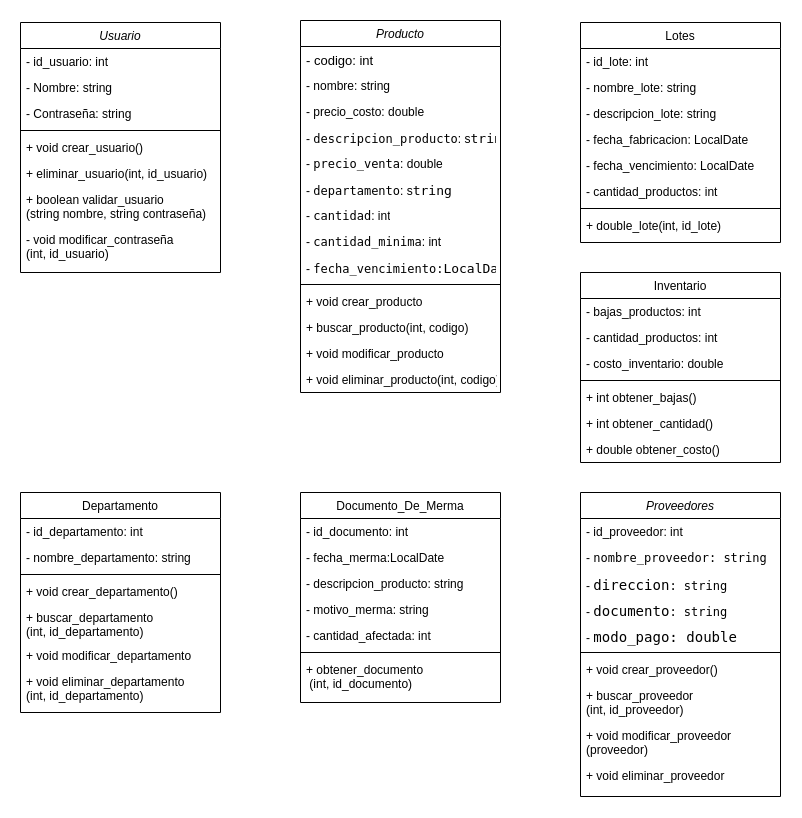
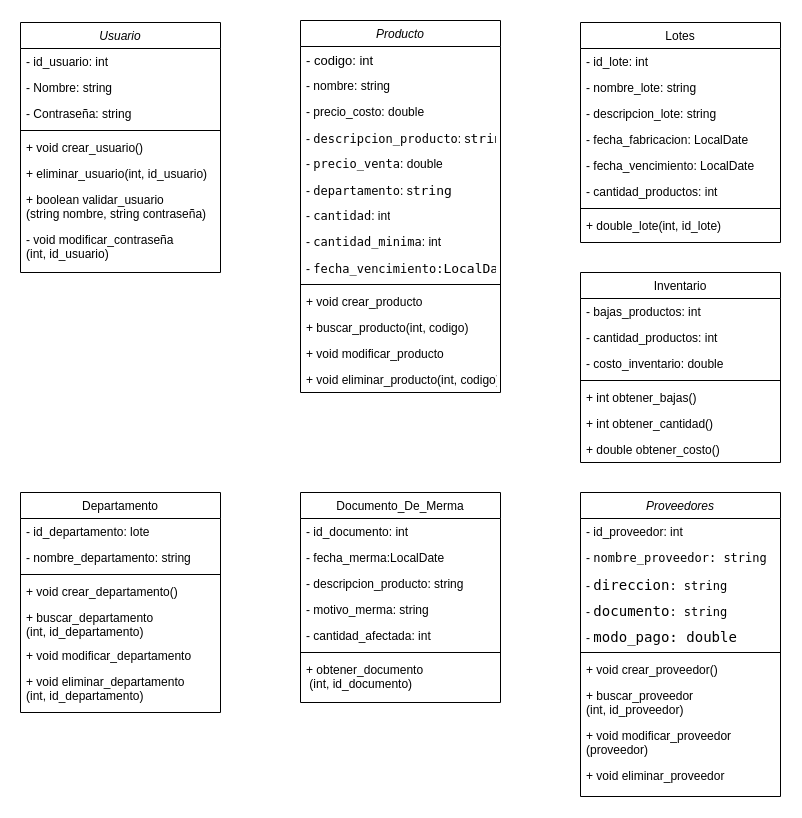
(94, 532) -> (97, 532)
